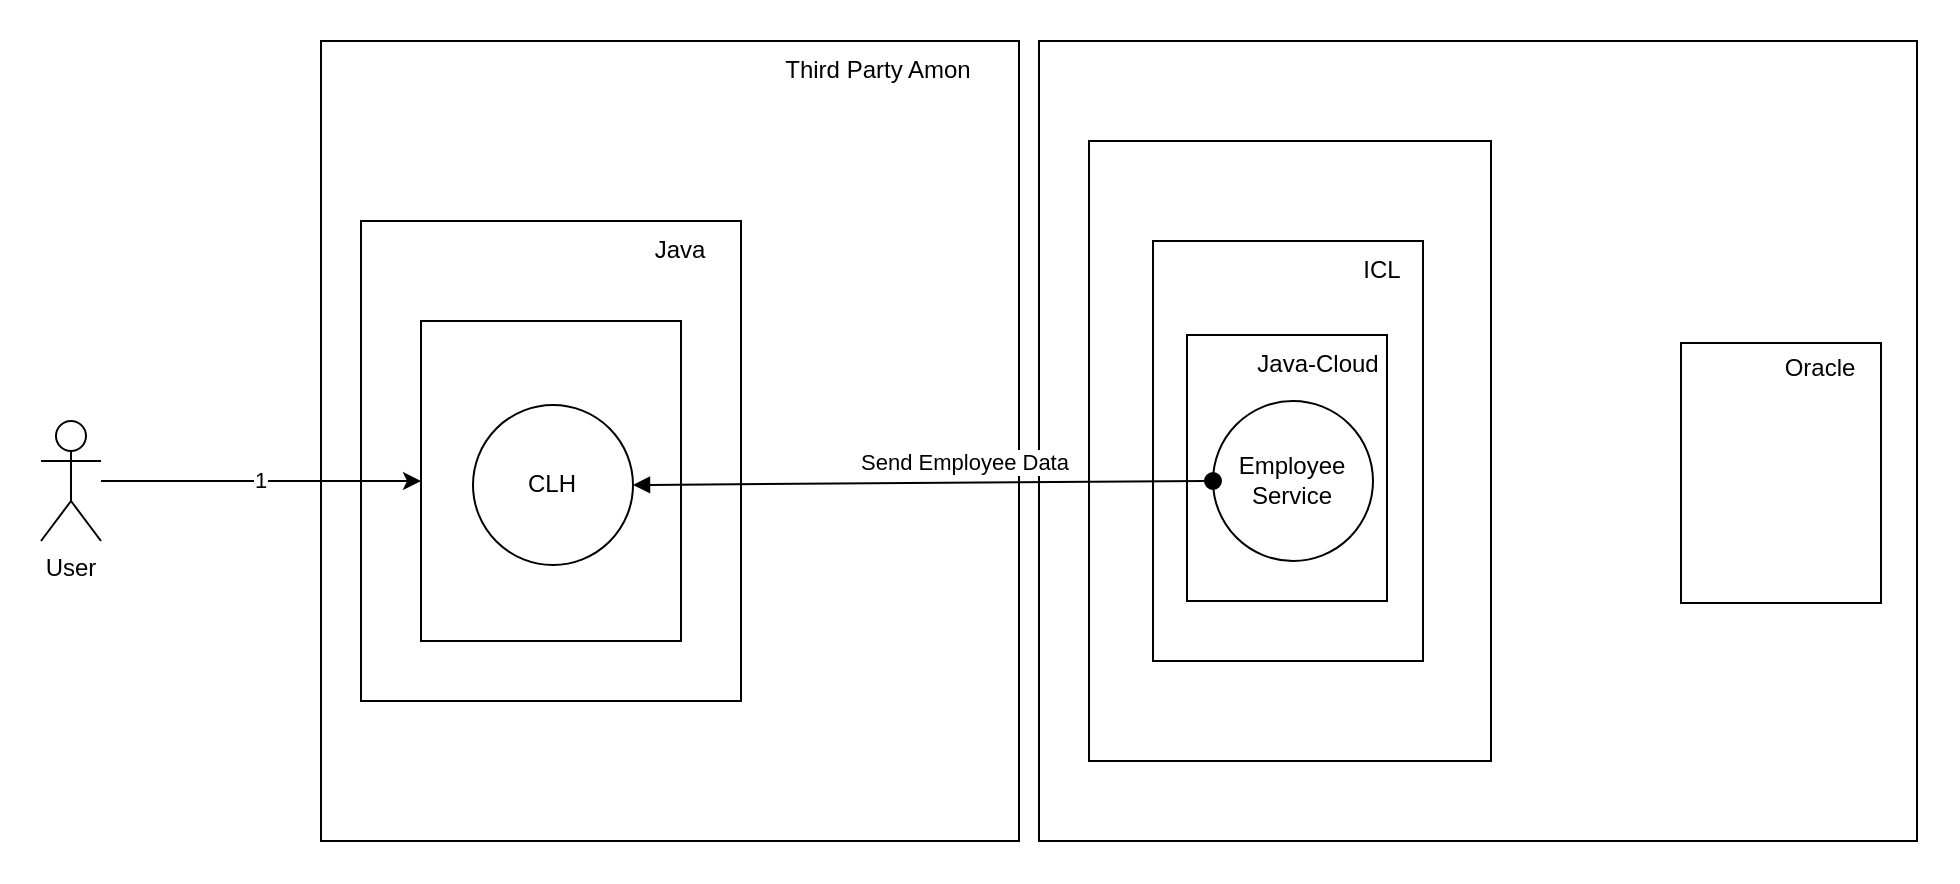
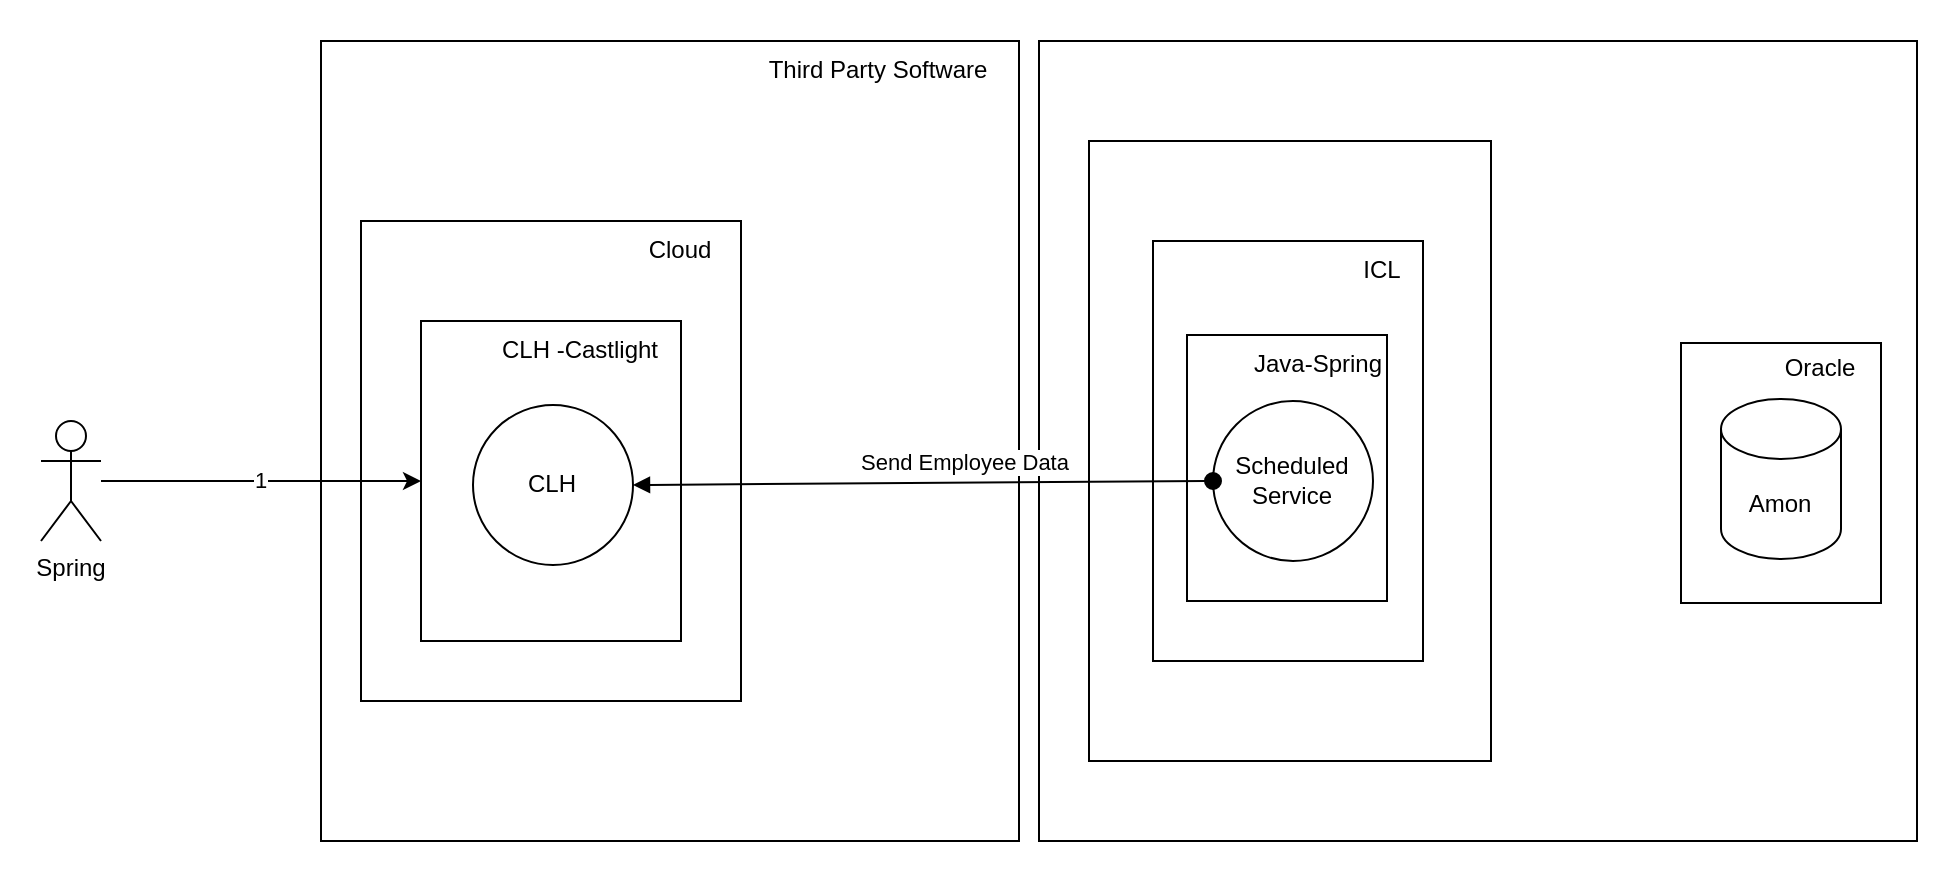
(879, 71) -> (879, 71)
(681, 251) -> (681, 251)
none -> (581, 351)
(1319, 365) -> (1319, 365)
none -> (1781, 479)
(1293, 481) -> (1293, 481)
(72, 569) -> (72, 569)
